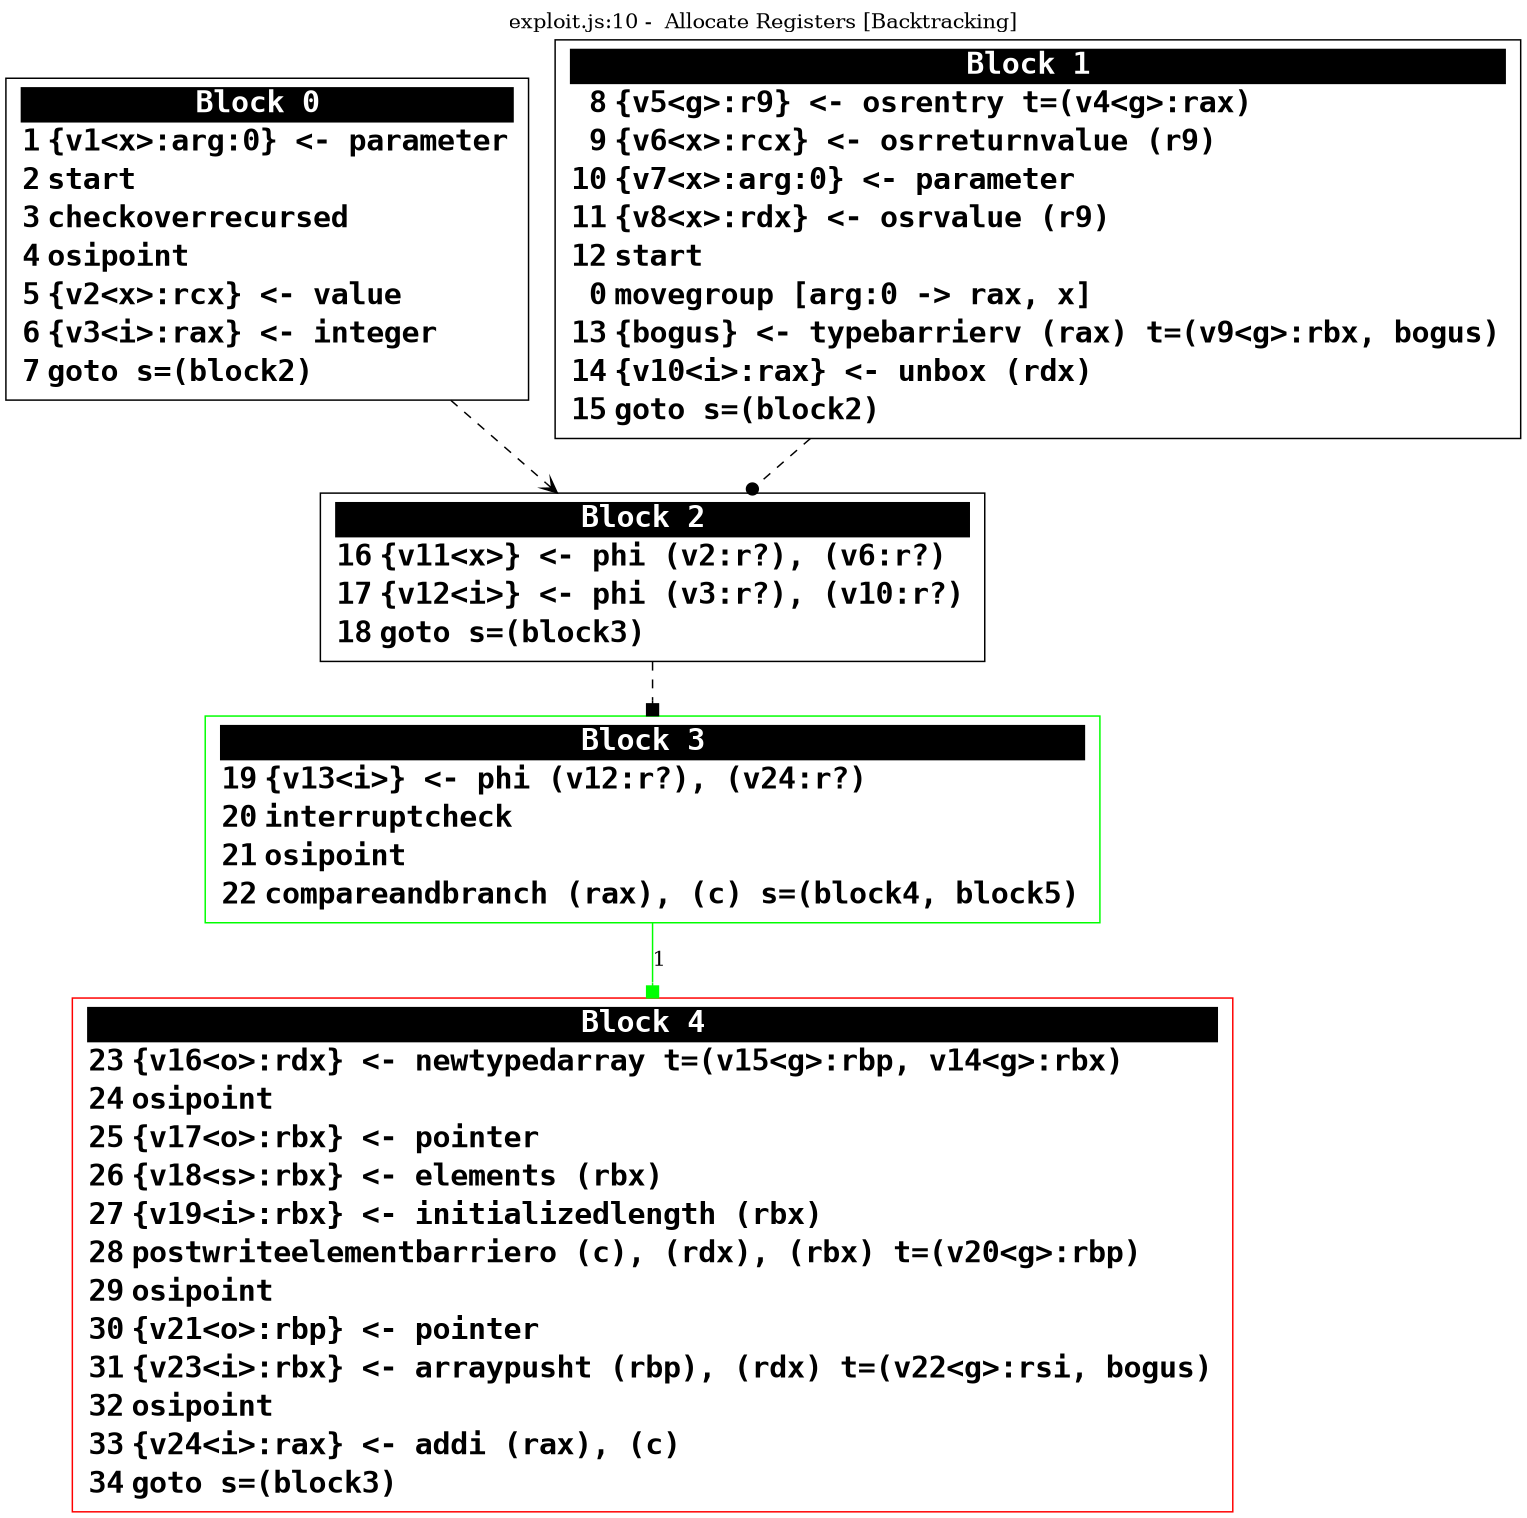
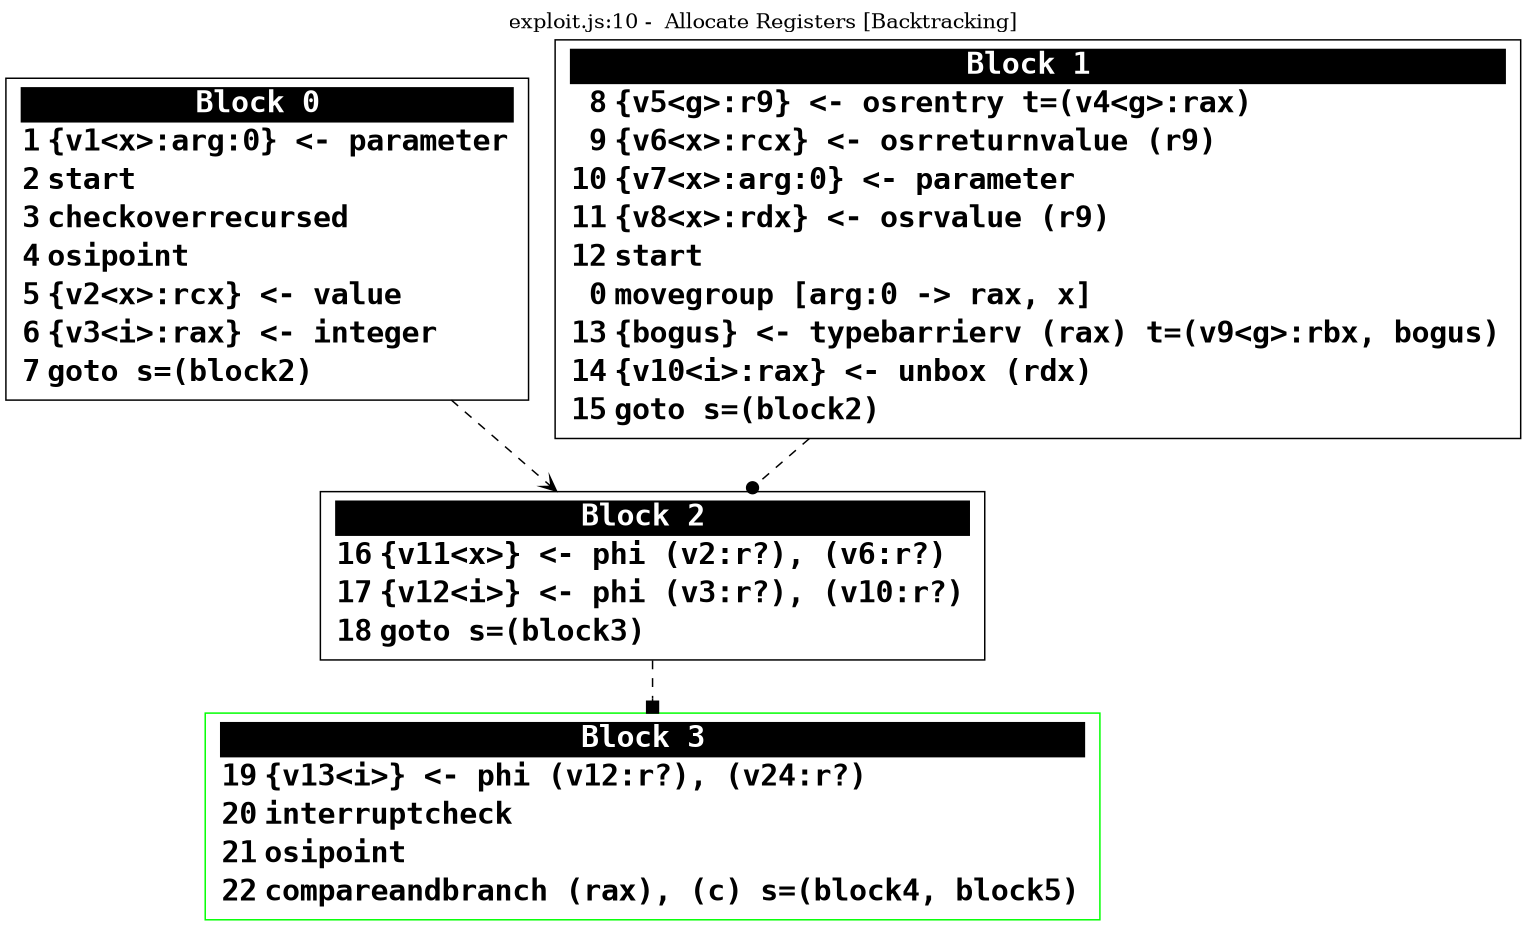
(653, 1255) -> none
